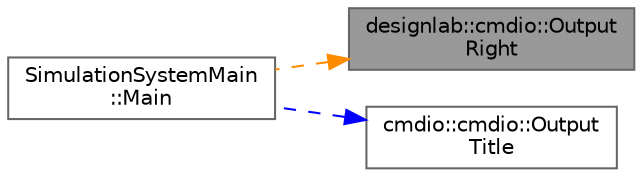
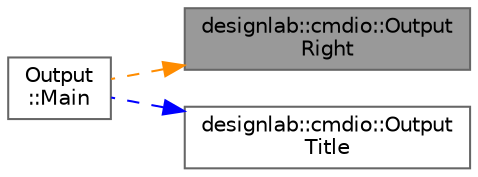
(142, 88) -> (60, 88)
(492, 138) -> (327, 138)
